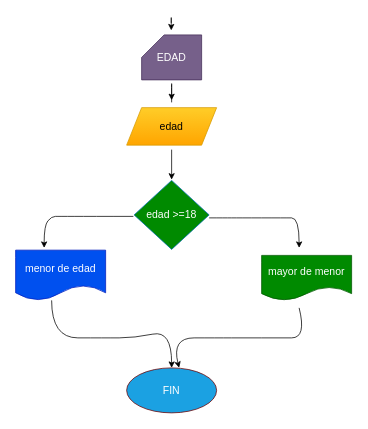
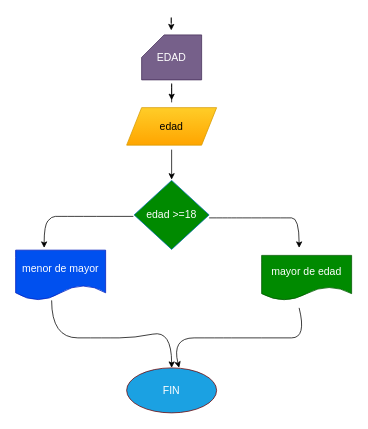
(60, 268) -> (60, 268)
(306, 271) -> (306, 271)
